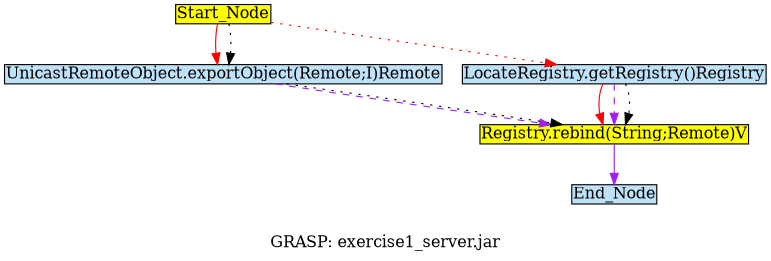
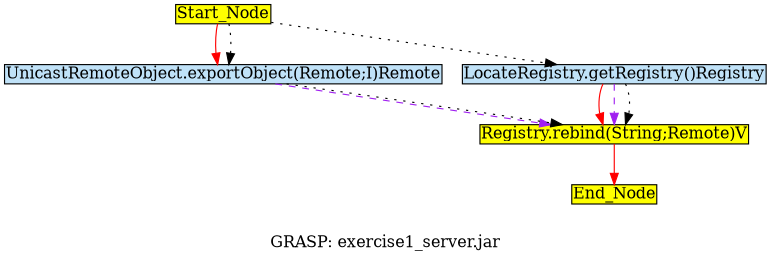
(408, 43) -> (408, 43)
(614, 159) -> (614, 159)
(614, 194) -> (614, 194)
